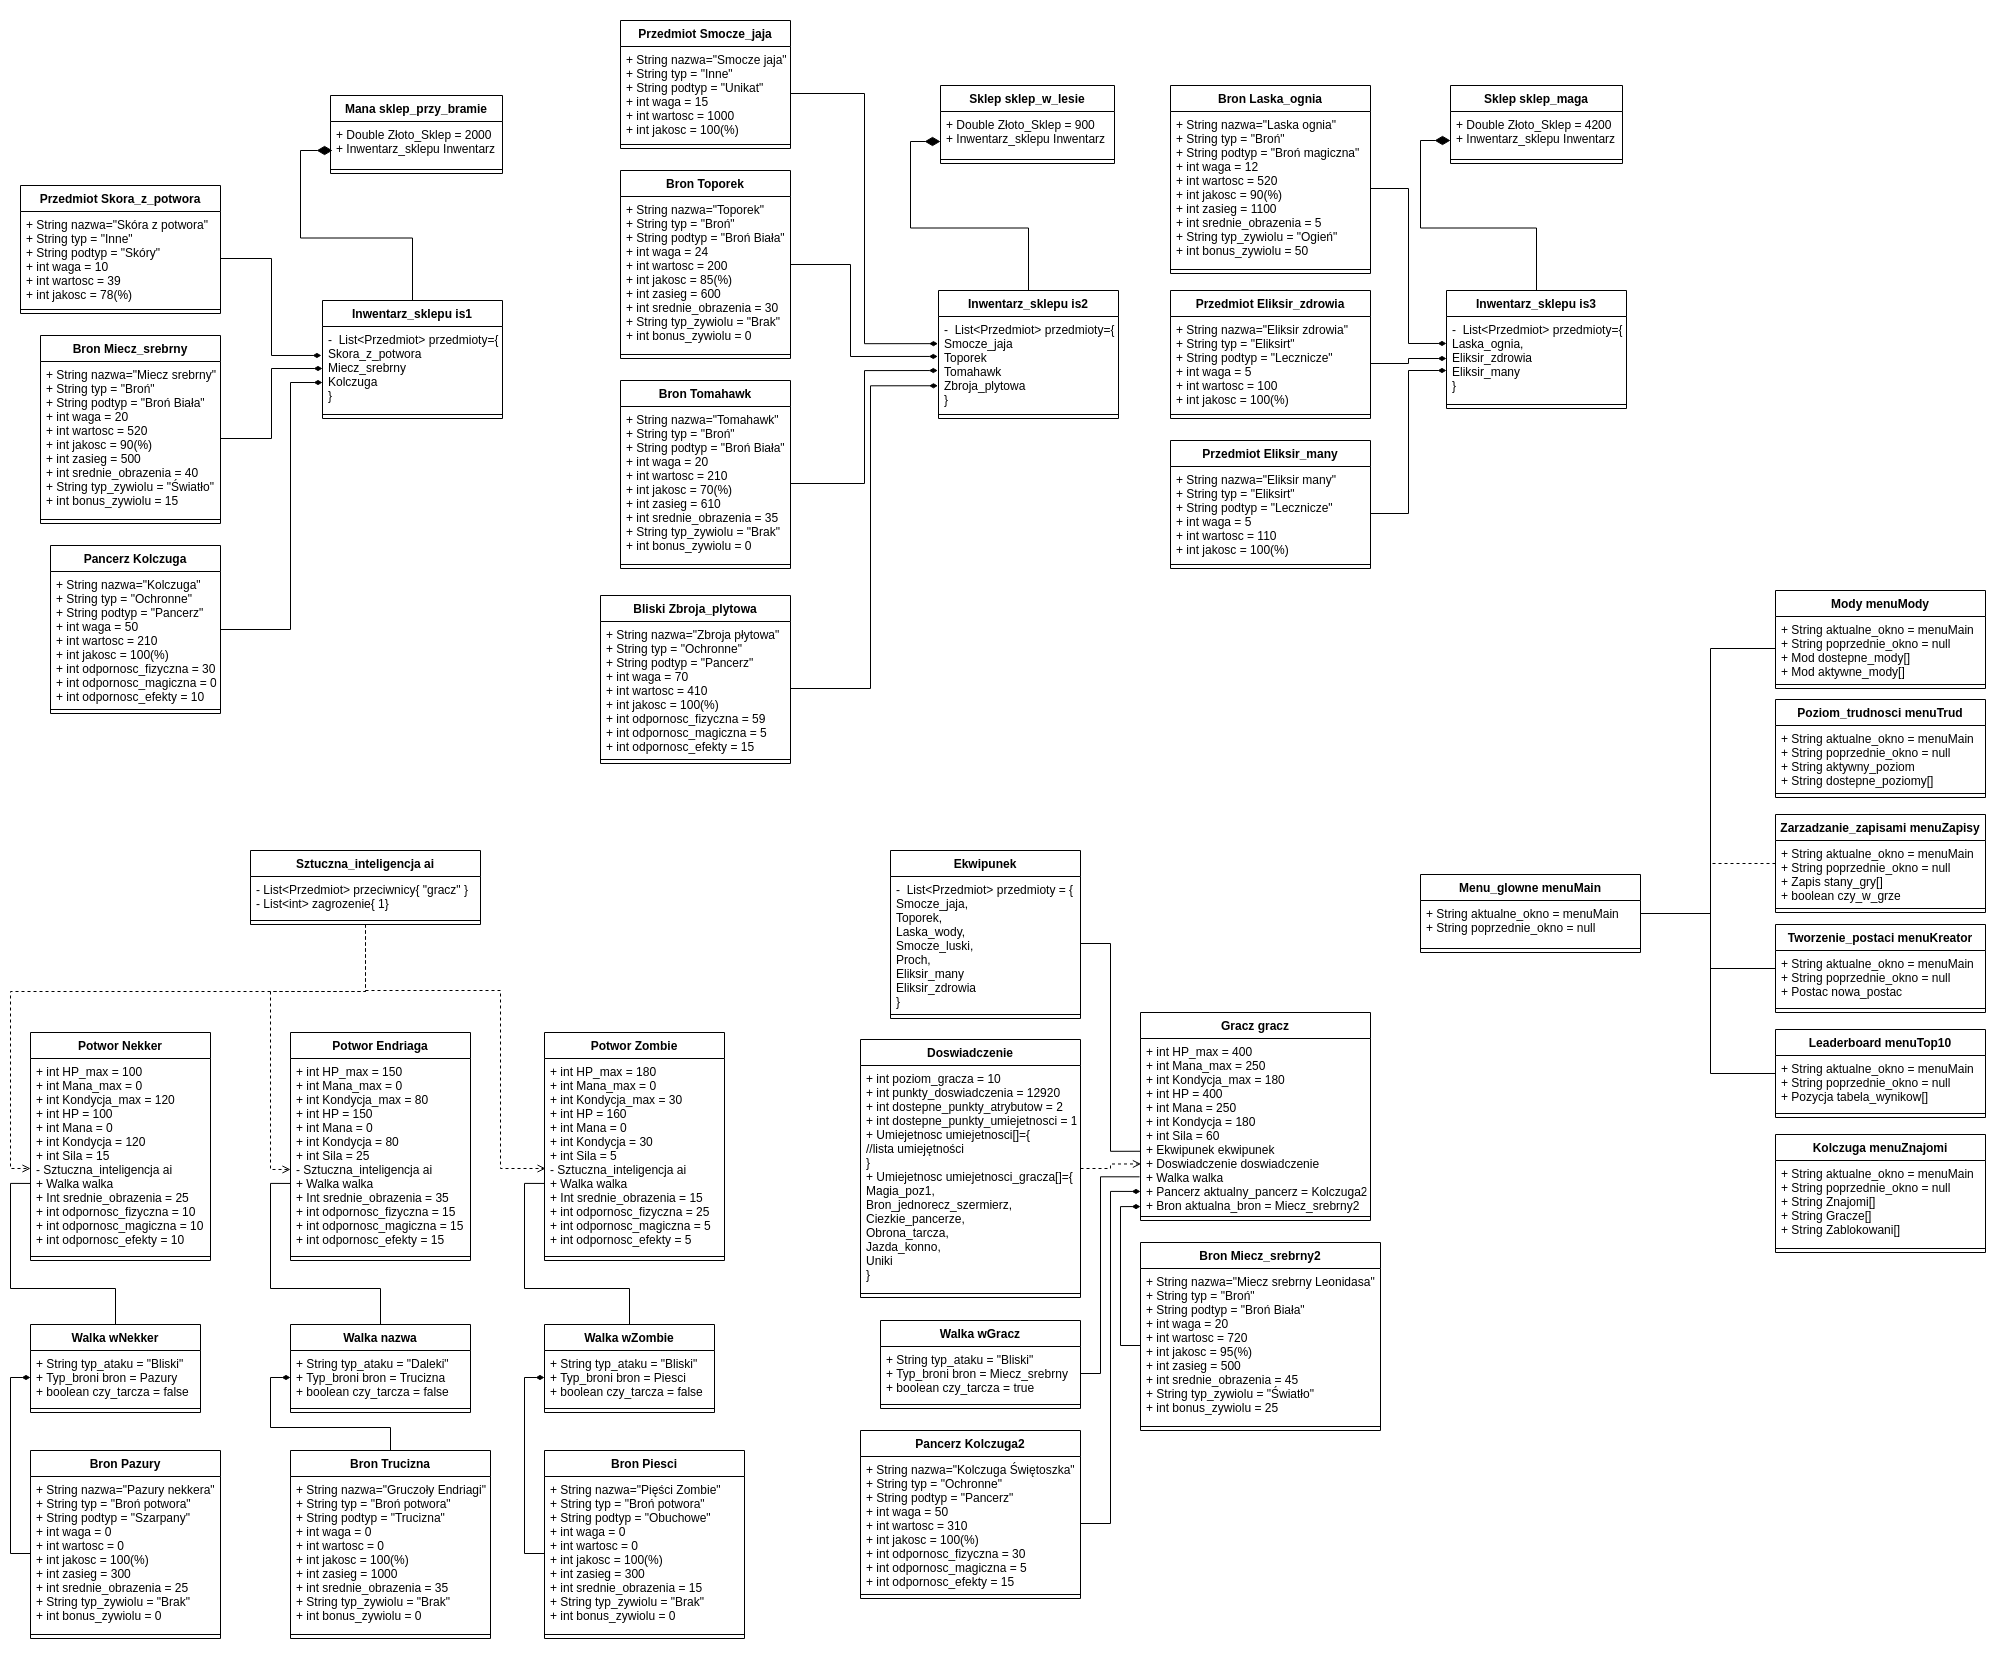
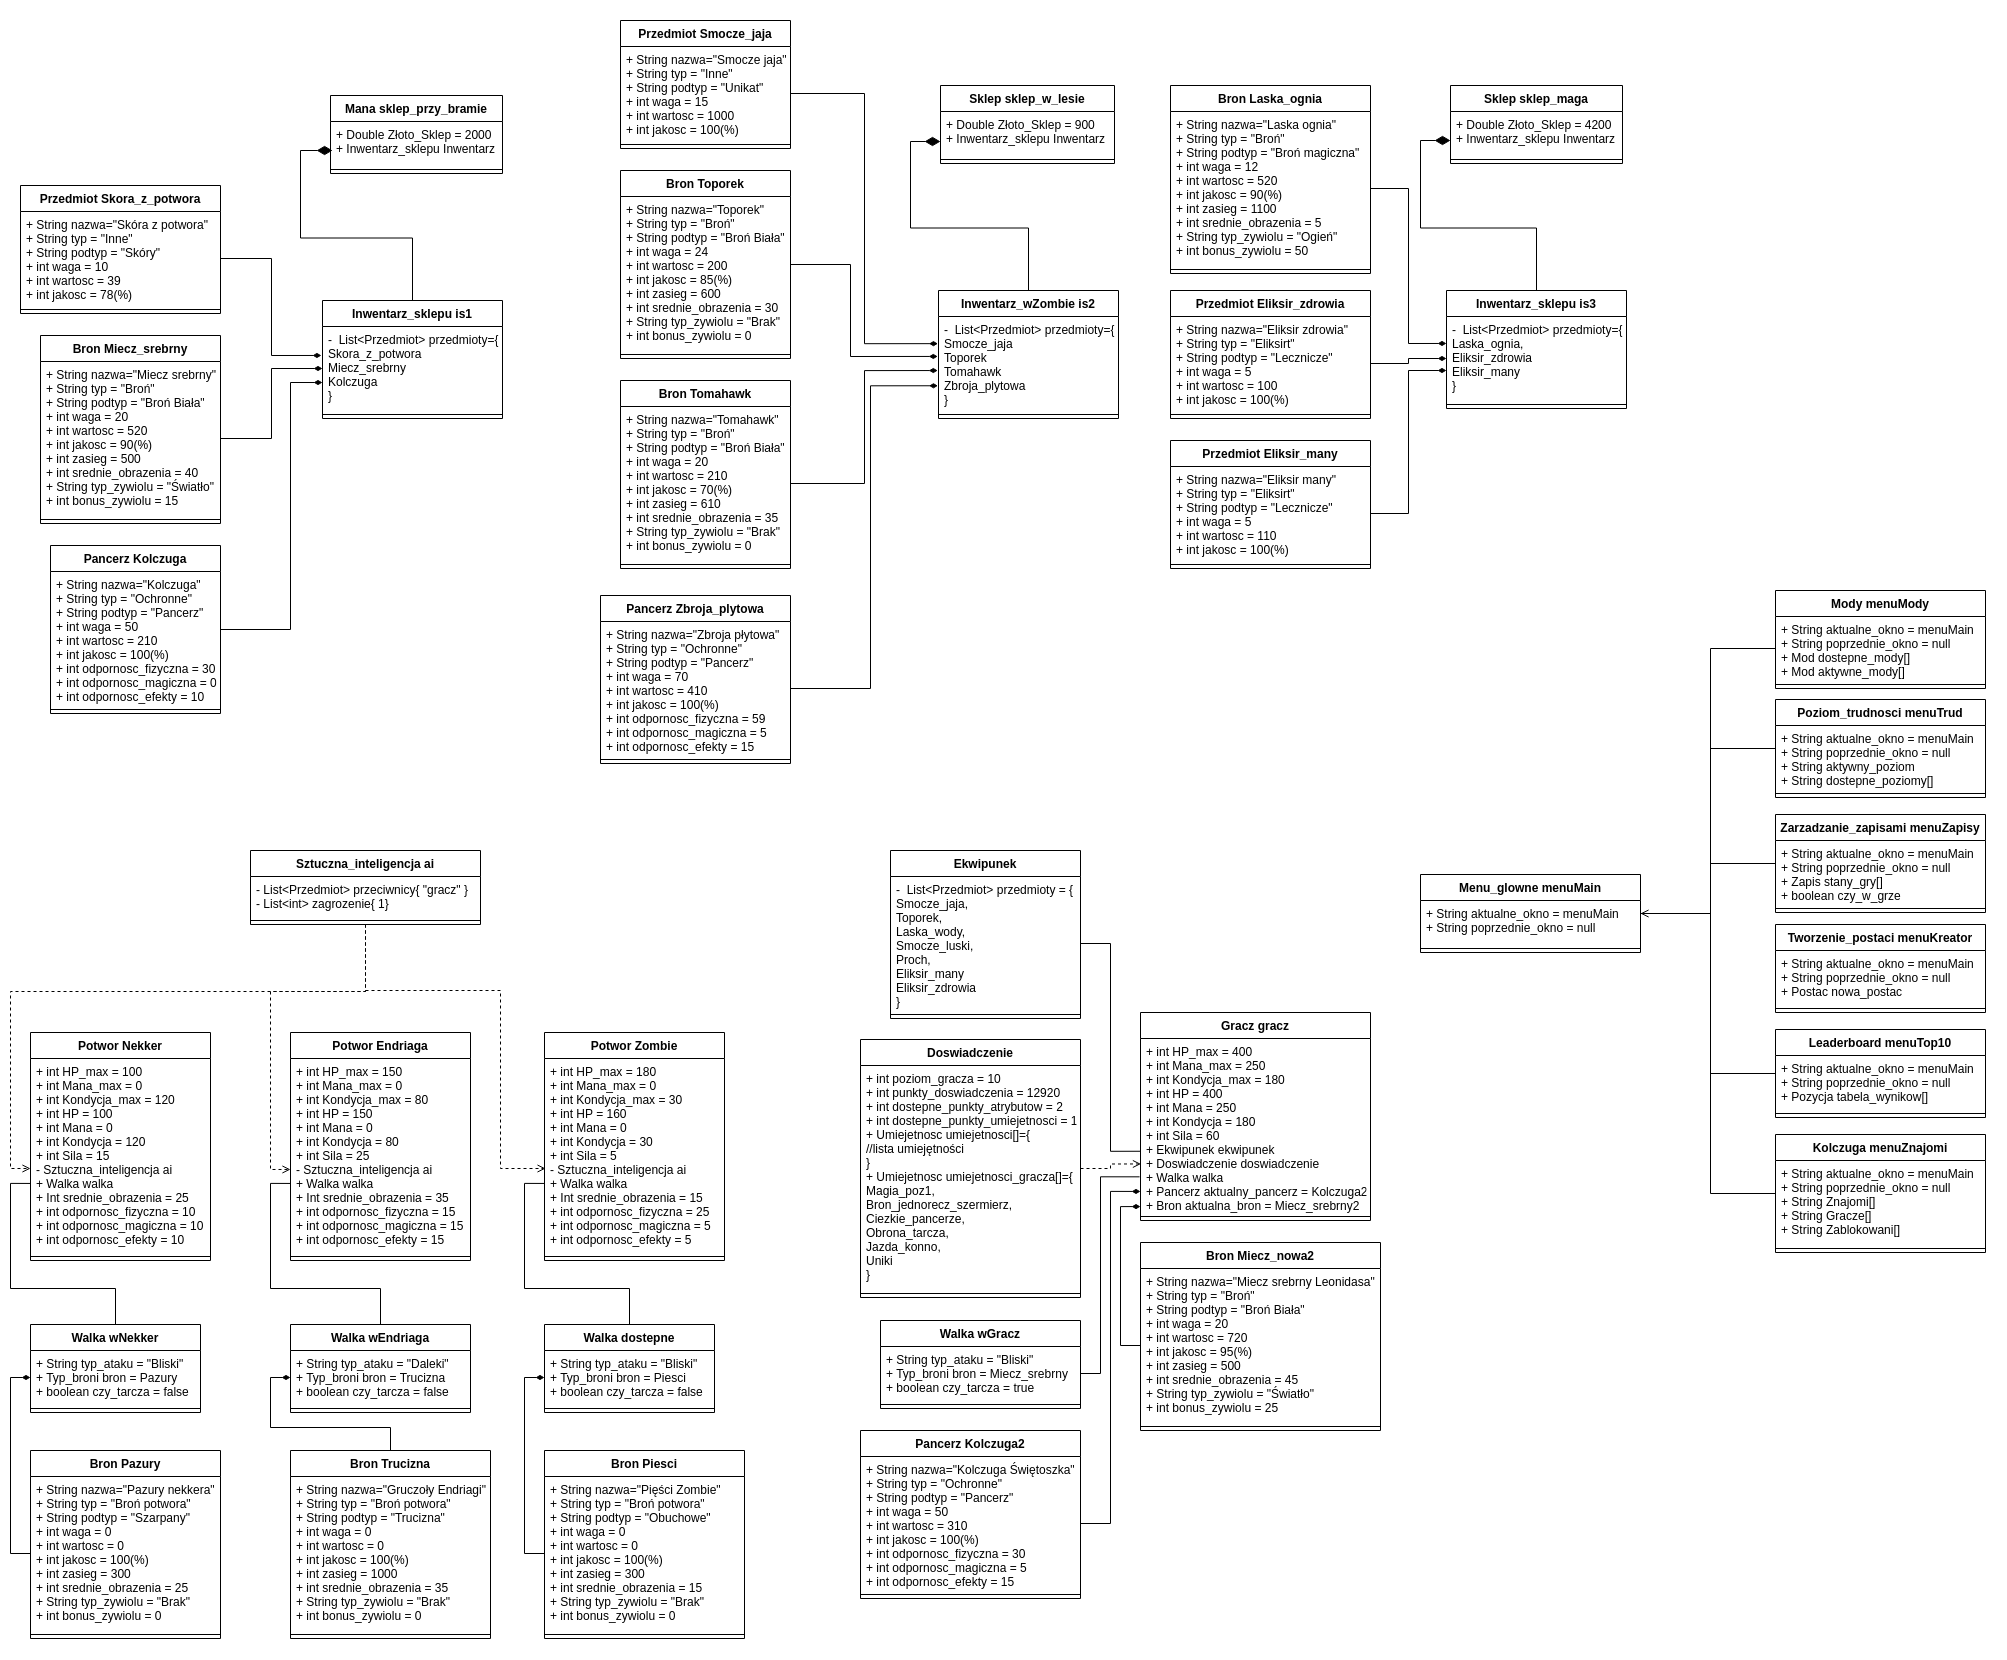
(1028, 304) -> (1028, 304)
(695, 609) -> (695, 609)
none -> (1743, 749)
(1743, 864) -> (1743, 864)
(1743, 969) -> none
(1713, 1074) -> (1713, 1074)
none -> (1711, 1166)
(1260, 1256) -> (1260, 1256)
(380, 1338) -> (380, 1338)
(629, 1338) -> (629, 1338)
